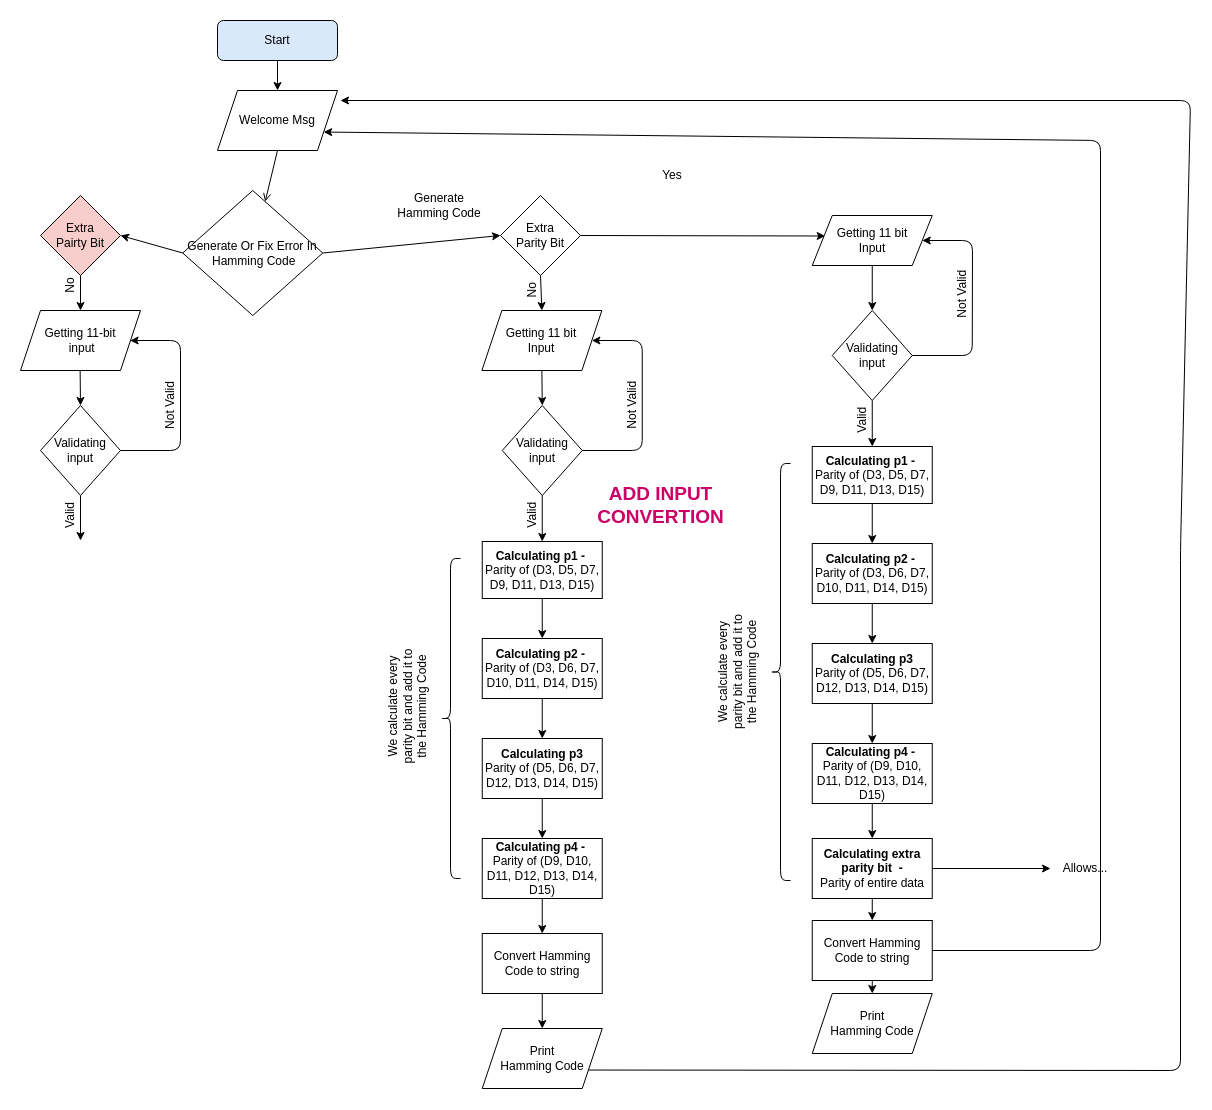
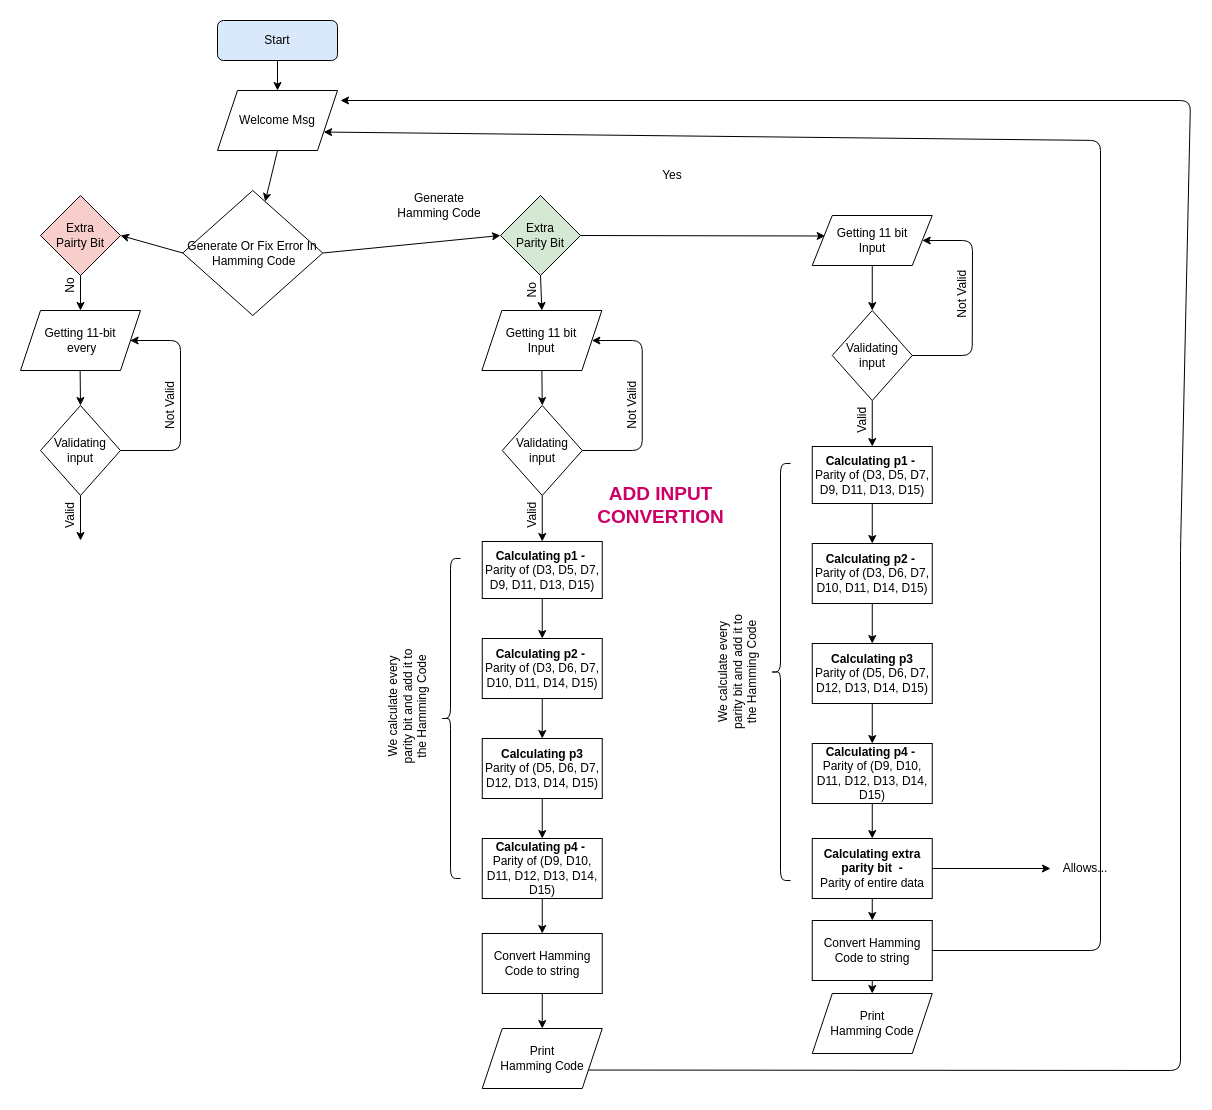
(267, 195) -> (267, 193)
(541, 236) -> (541, 236)
(81, 341) -> (81, 341)
